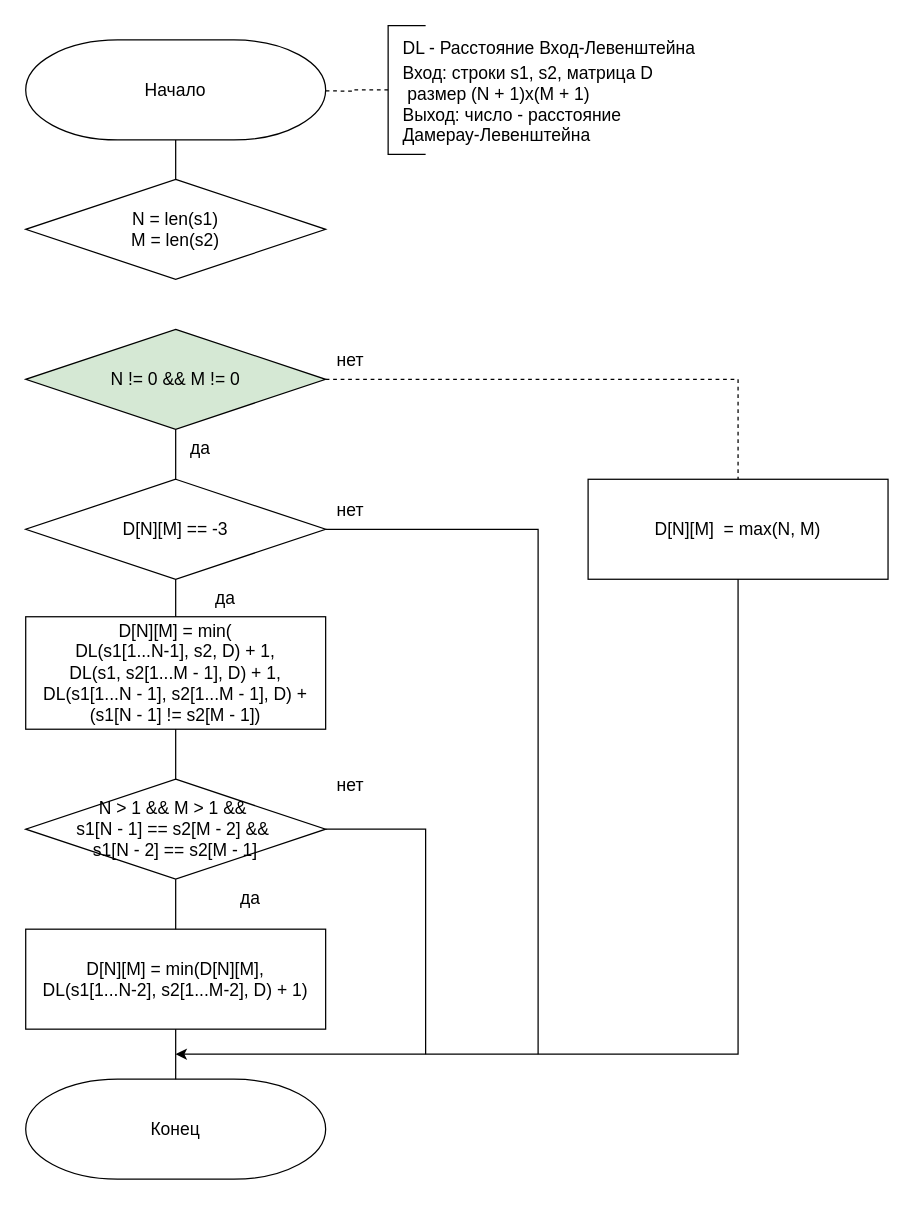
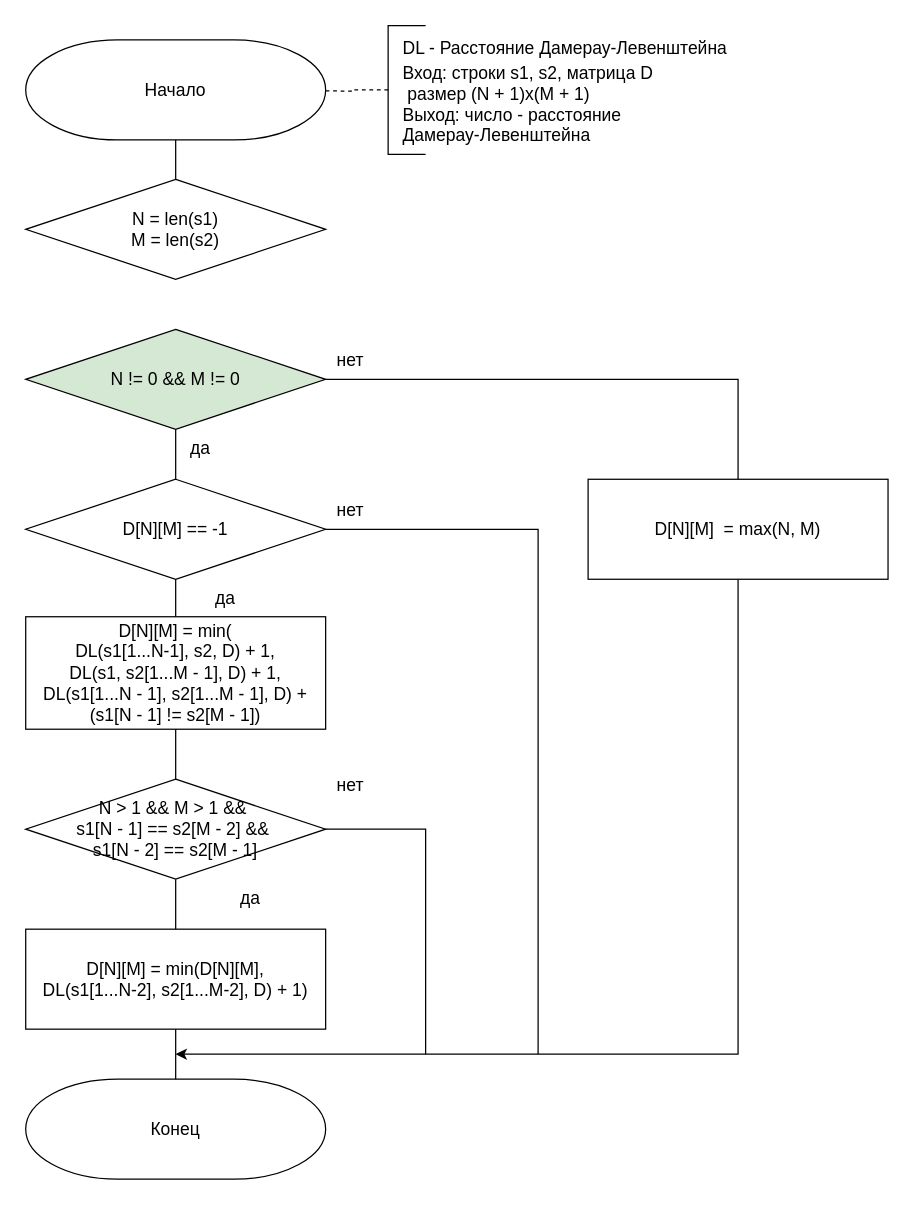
(553, 48) -> (568, 48)
(582, 379) -> (582, 379)
(176, 529) -> (176, 529)
